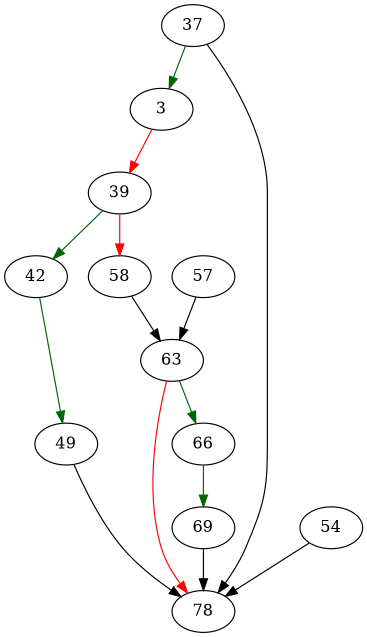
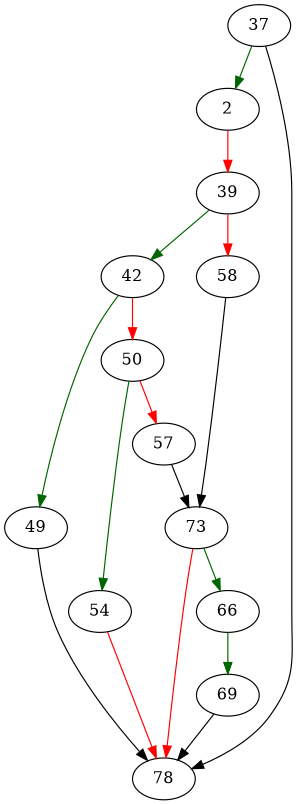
(162, 109) -> (228, 109)
none -> (133, 360)
(172, 360) -> (196, 528)
(272, 567) -> (130, 689)
